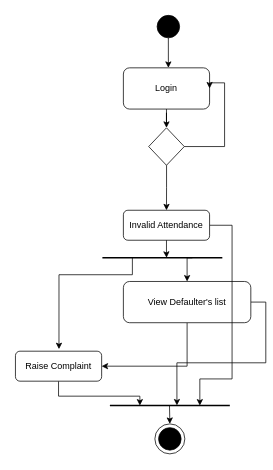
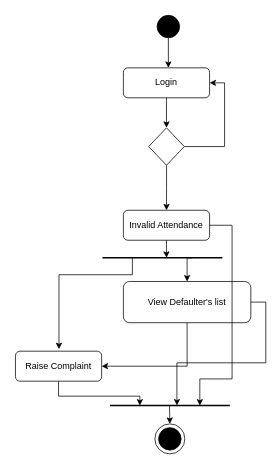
(167, 89) -> (167, 83)
